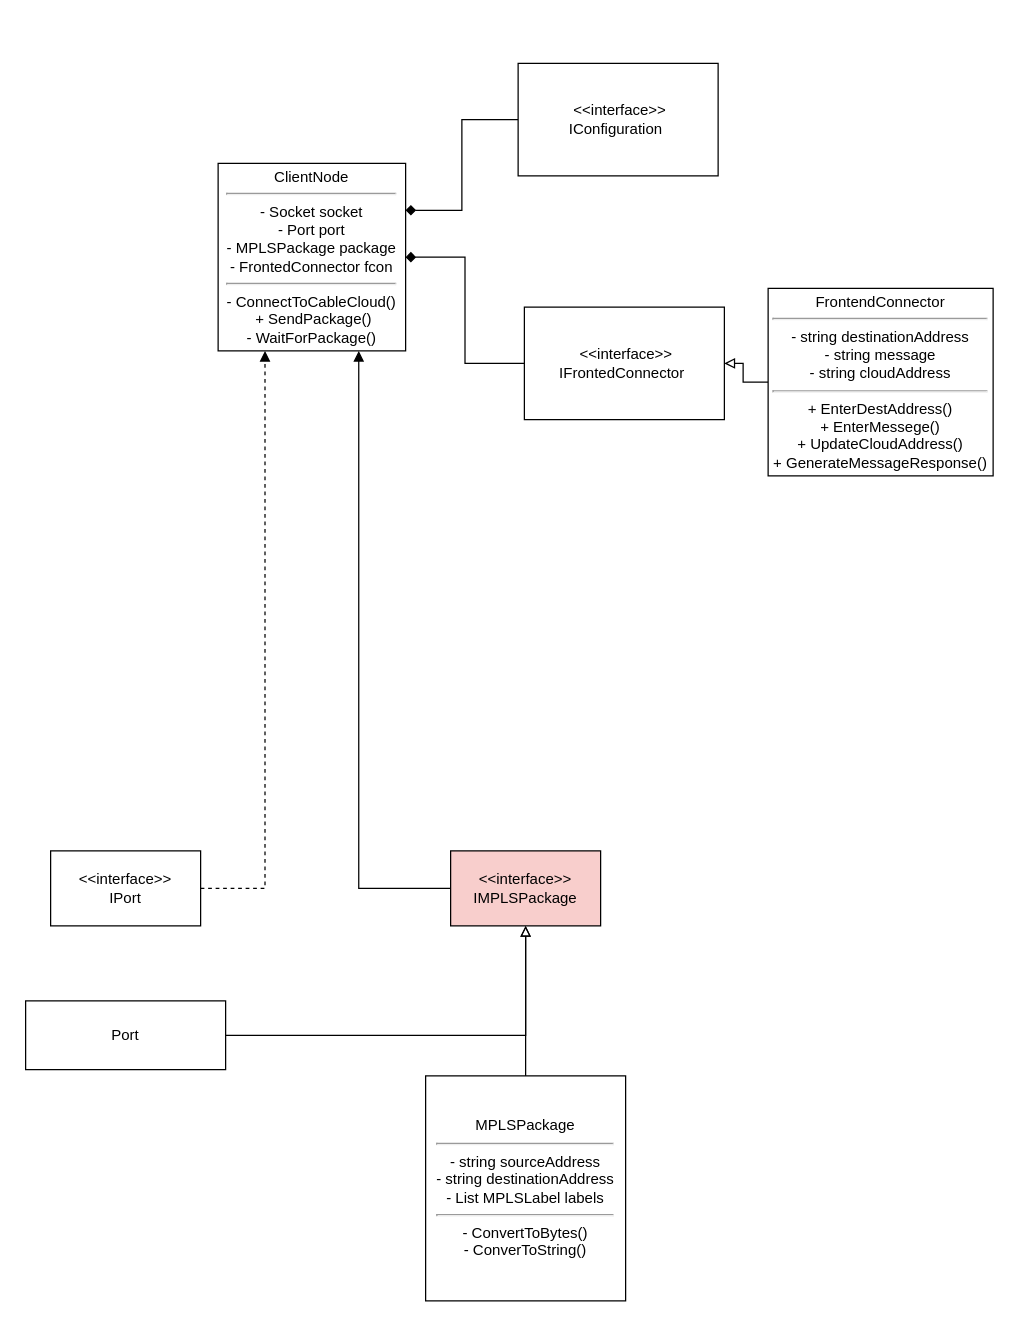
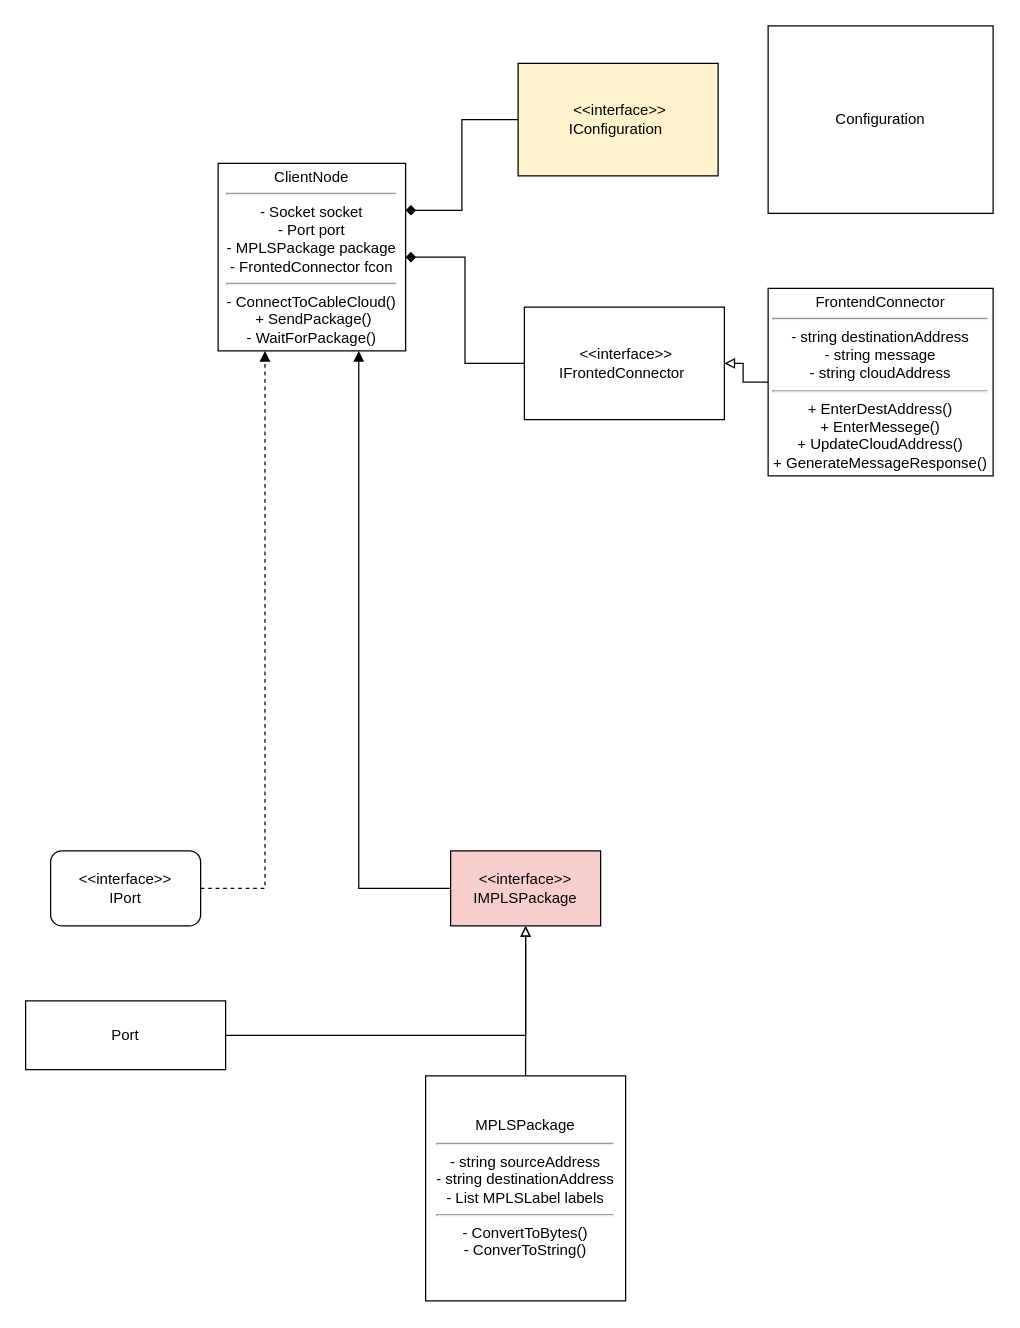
(618, 119) -> (618, 119)
none -> (881, 119)
(126, 888) -> (126, 888)
